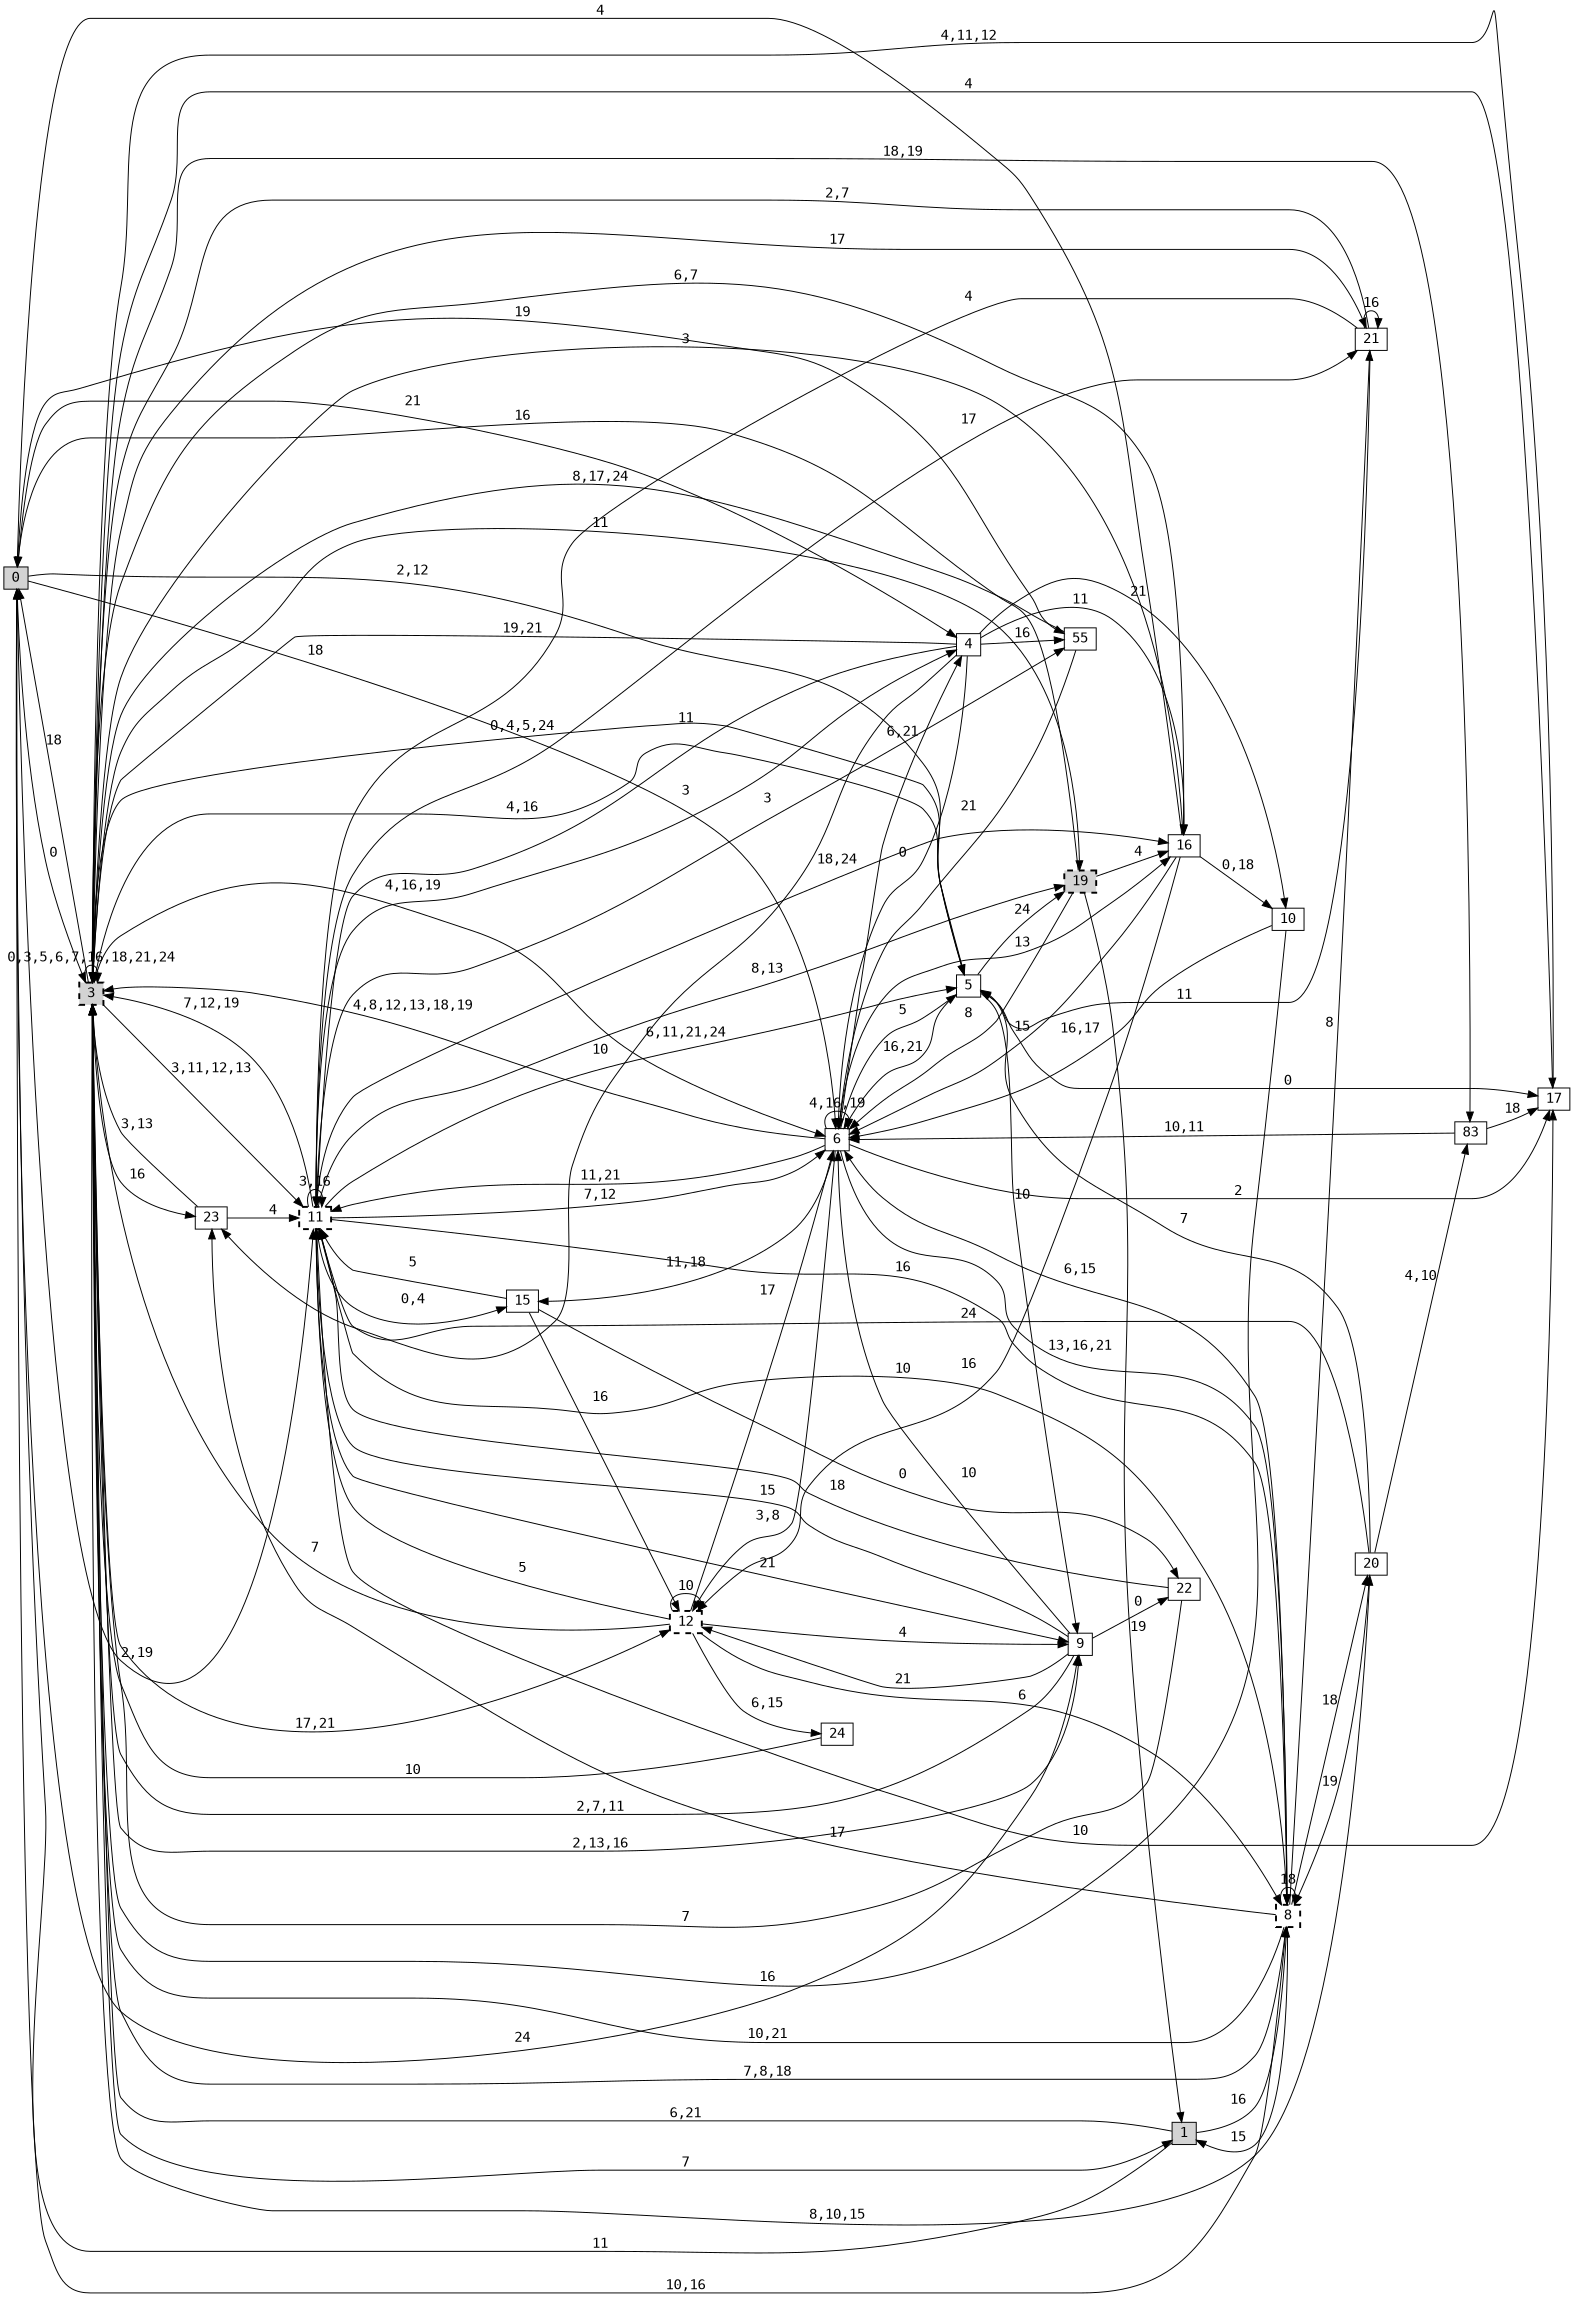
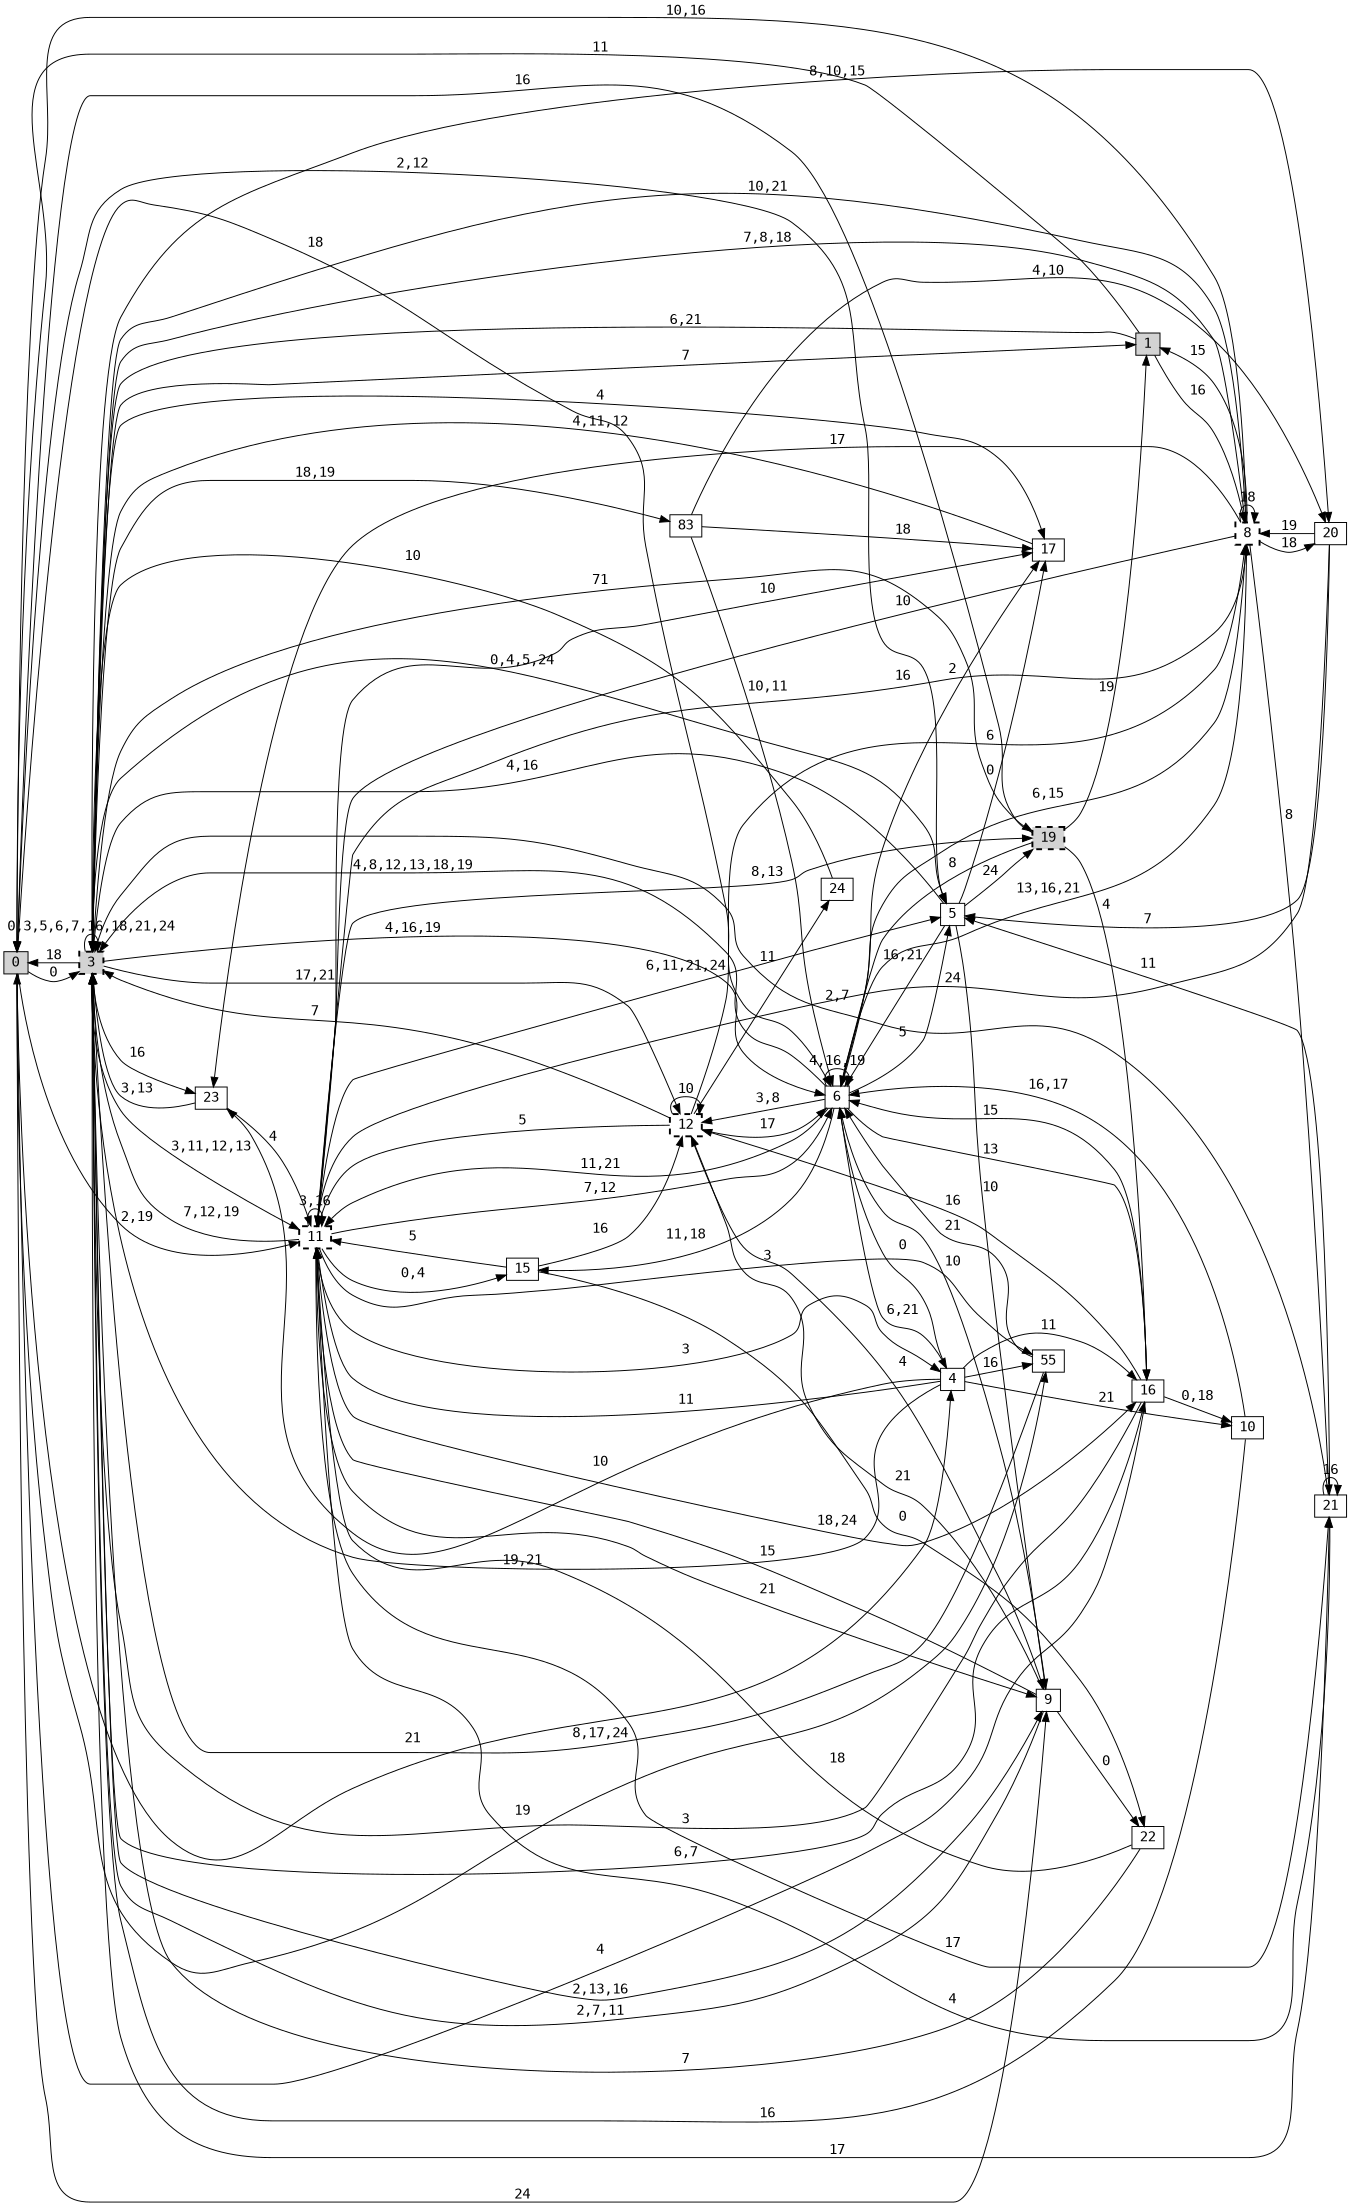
(600, 523) -> (600, 580)
(1420, 1353) -> (1006, 280)
(768, 1704) -> (768, 957)
